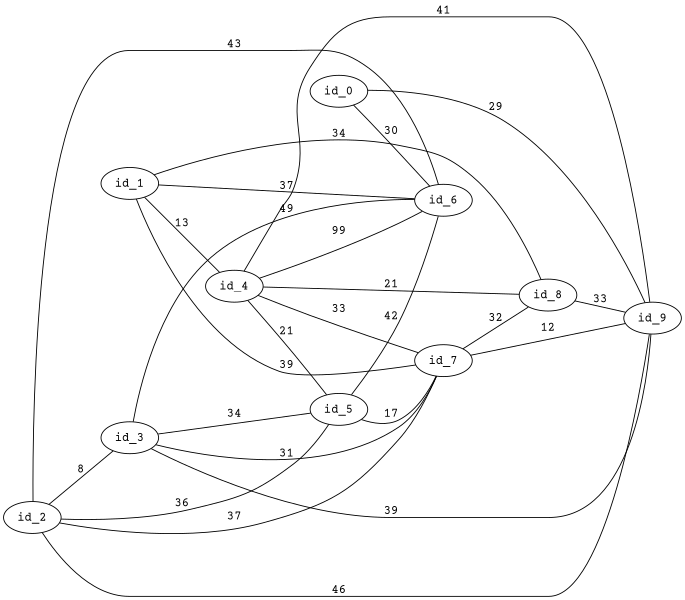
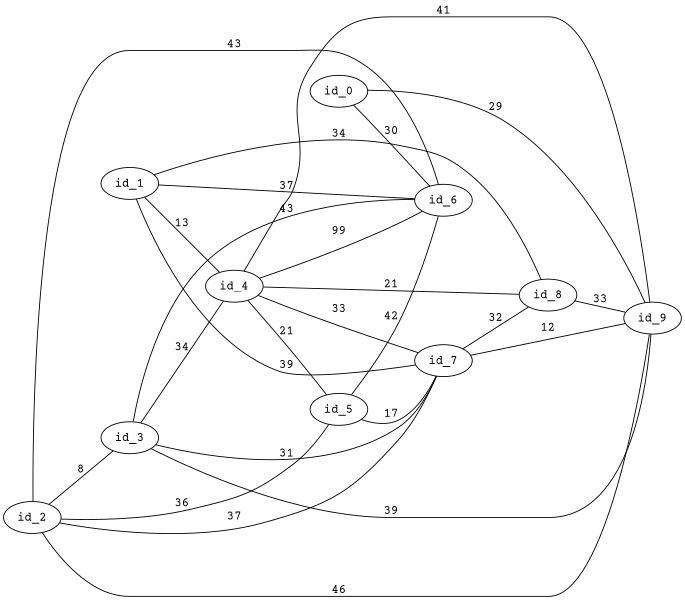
(287, 209) -> (287, 209)
(234, 424) -> (182, 362)
